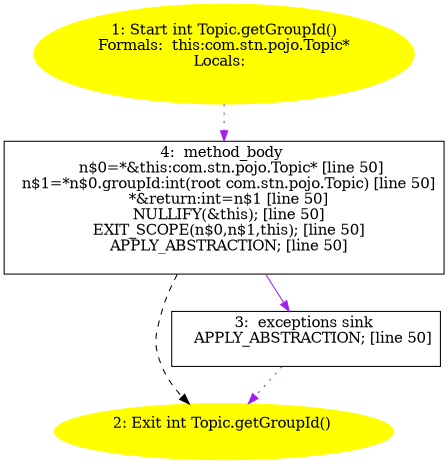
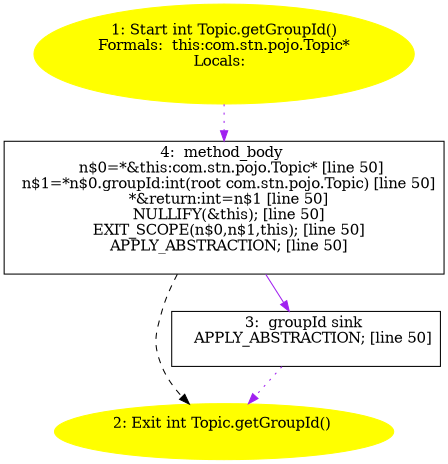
(306, 339) -> (306, 339)
